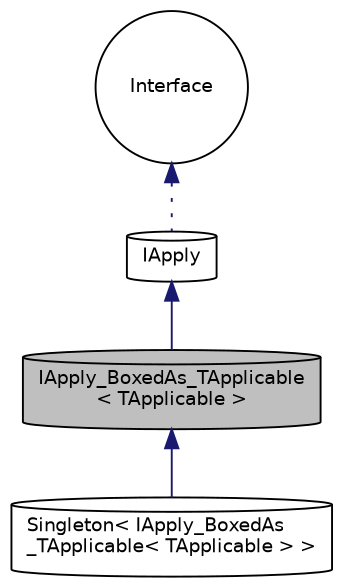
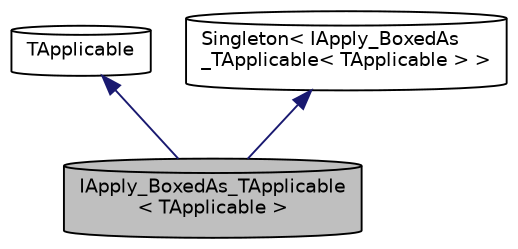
(172, 87) -> none
(172, 257) -> (81, 51)
(172, 473) -> (273, 132)
